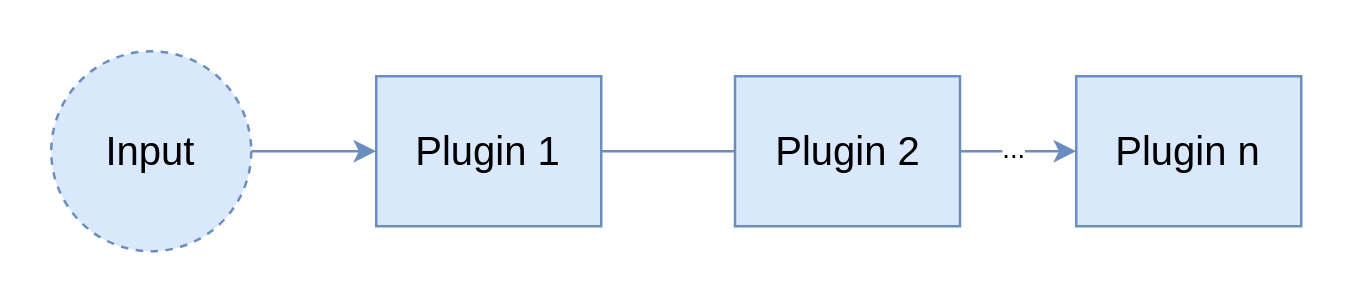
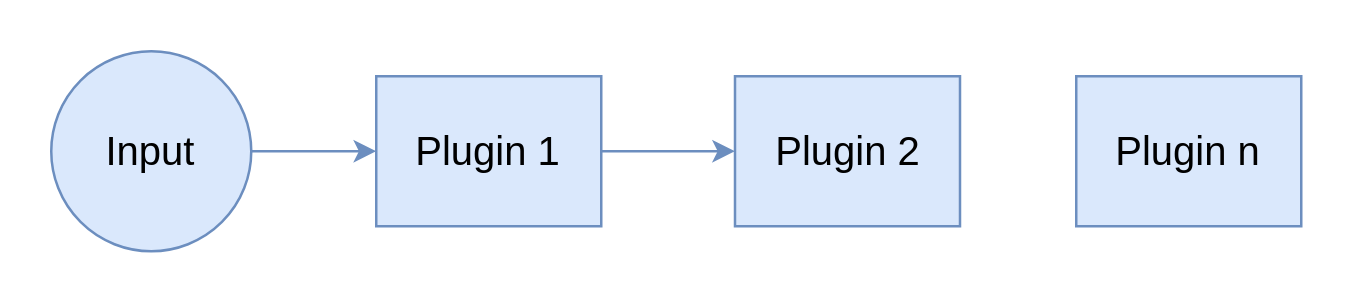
(151, 151) -> (151, 151)
(723, 151) -> (717, 151)
(981, 151) -> none
